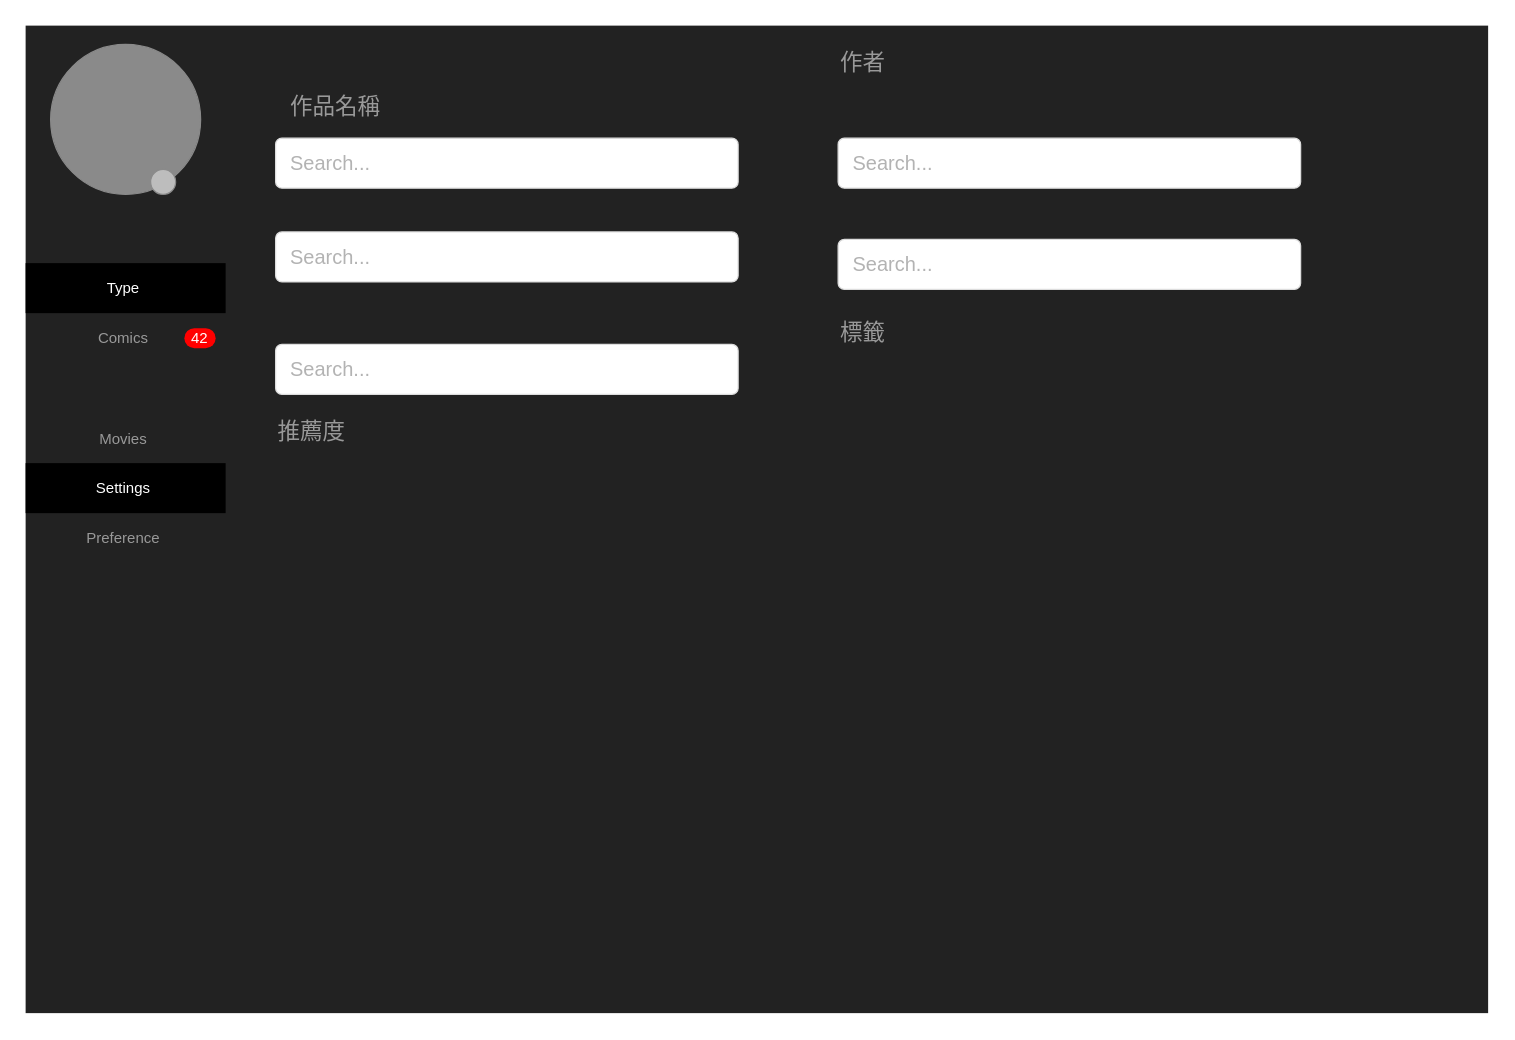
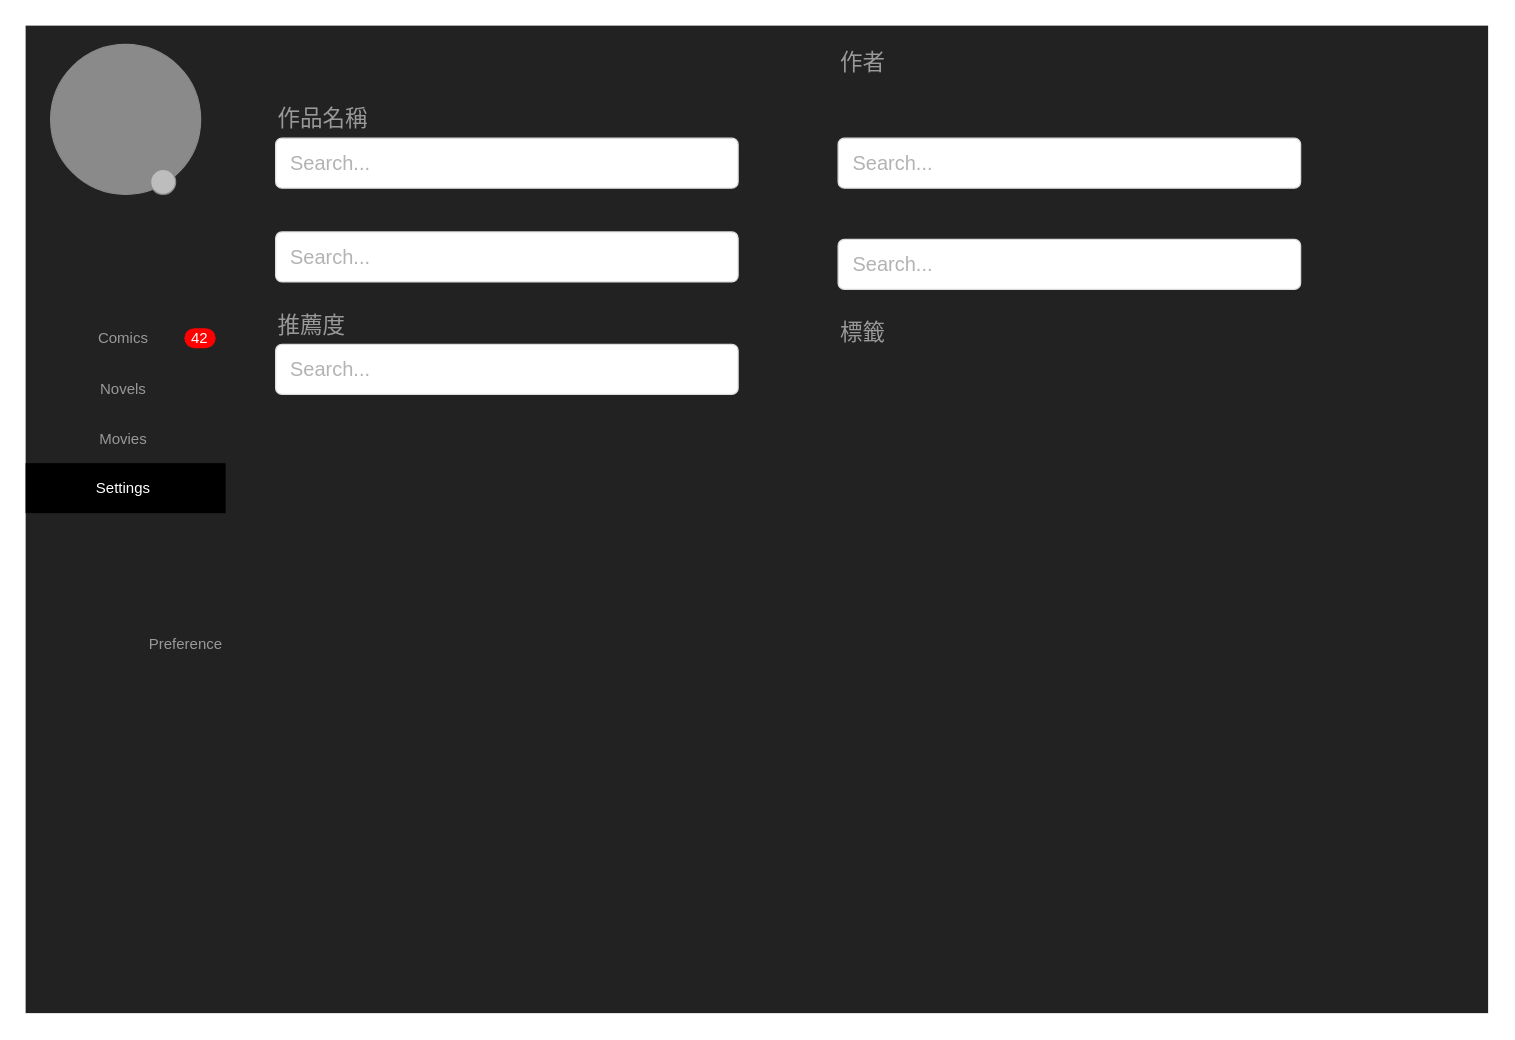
(344, 107) -> (332, 119)
(126, 288) -> none
none -> (126, 389)
(332, 432) -> (332, 326)
(126, 538) -> (188, 644)
